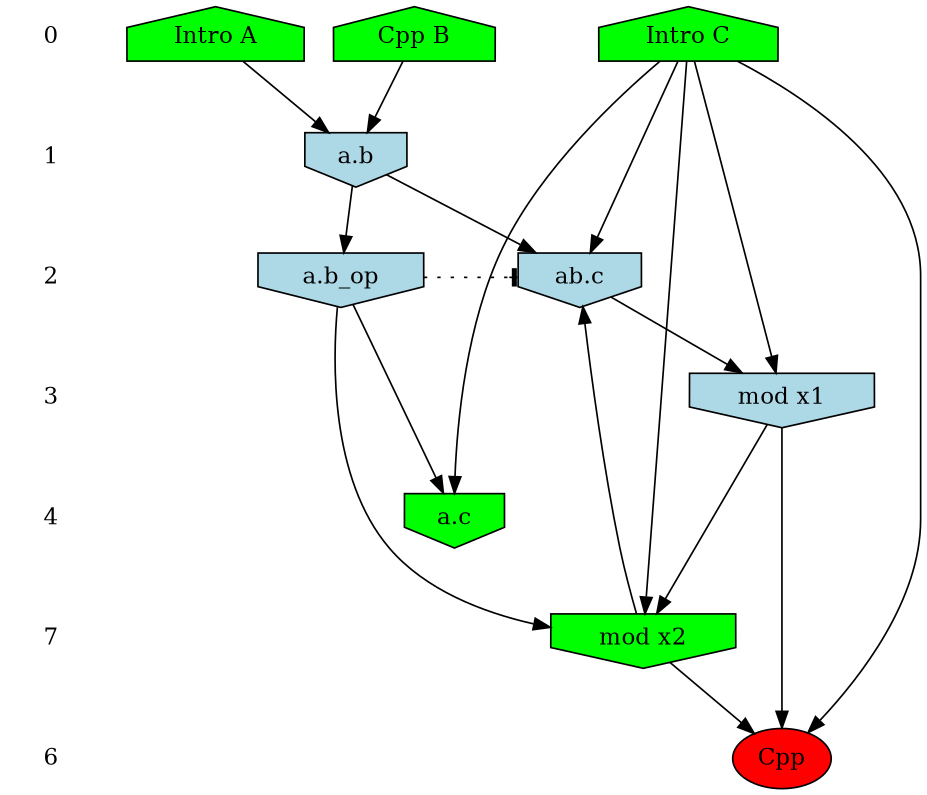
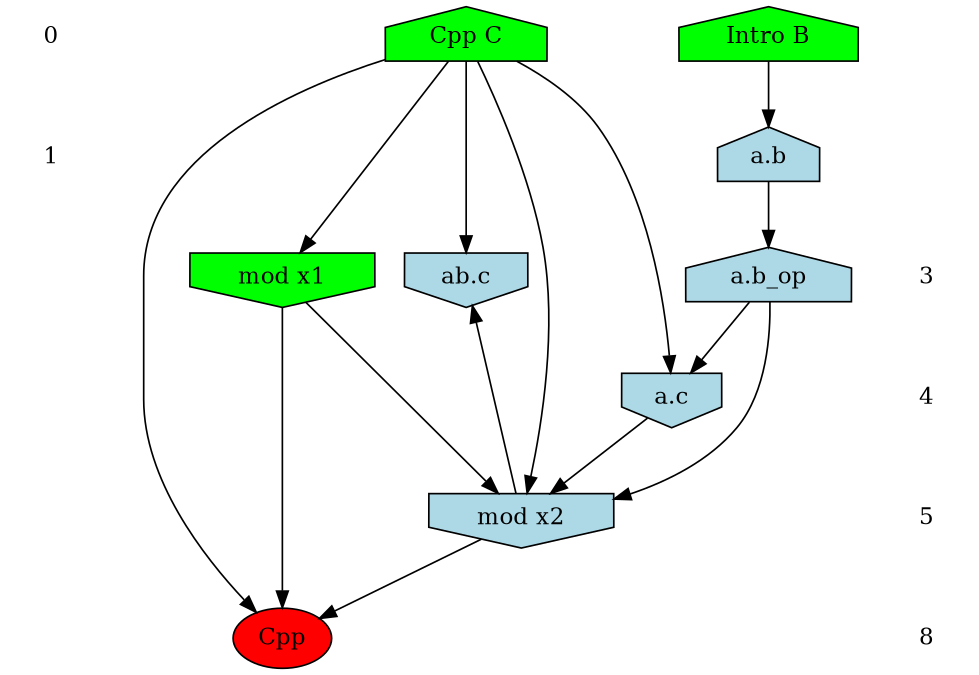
(216, 37) -> none
(414, 37) -> (769, 37)
(688, 37) -> (466, 37)
(356, 157) -> (769, 157)
(453, 210) -> none
(52, 277) -> none
(341, 277) -> (769, 277)
(466, 277) -> none
(678, 336) -> none
(782, 398) -> (282, 277)
none -> (606, 451)
(454, 518) -> (672, 398)
(52, 638) -> (927, 518)
(643, 638) -> (521, 518)
(52, 759) -> (927, 638)
